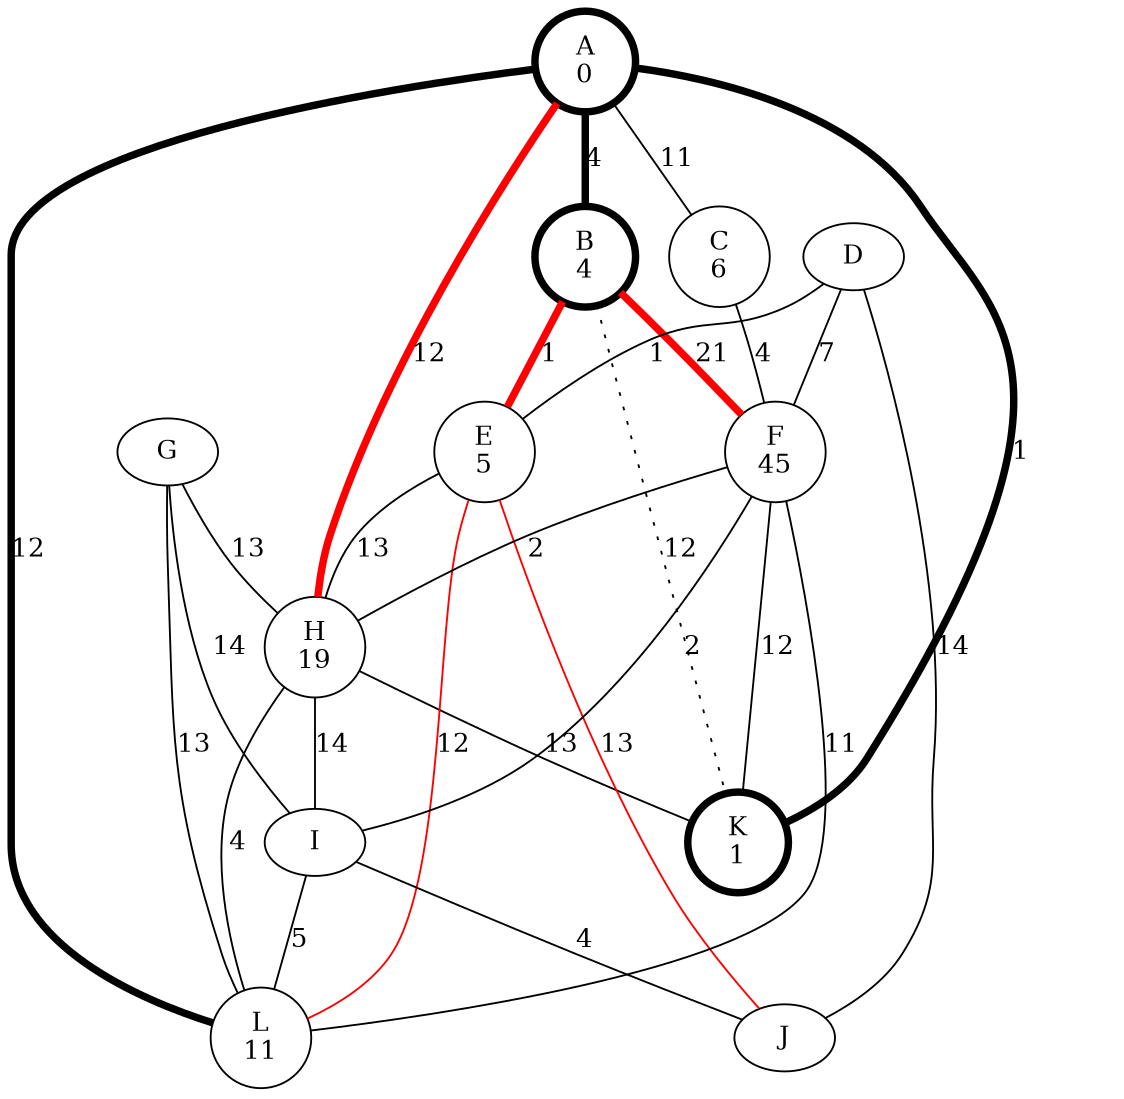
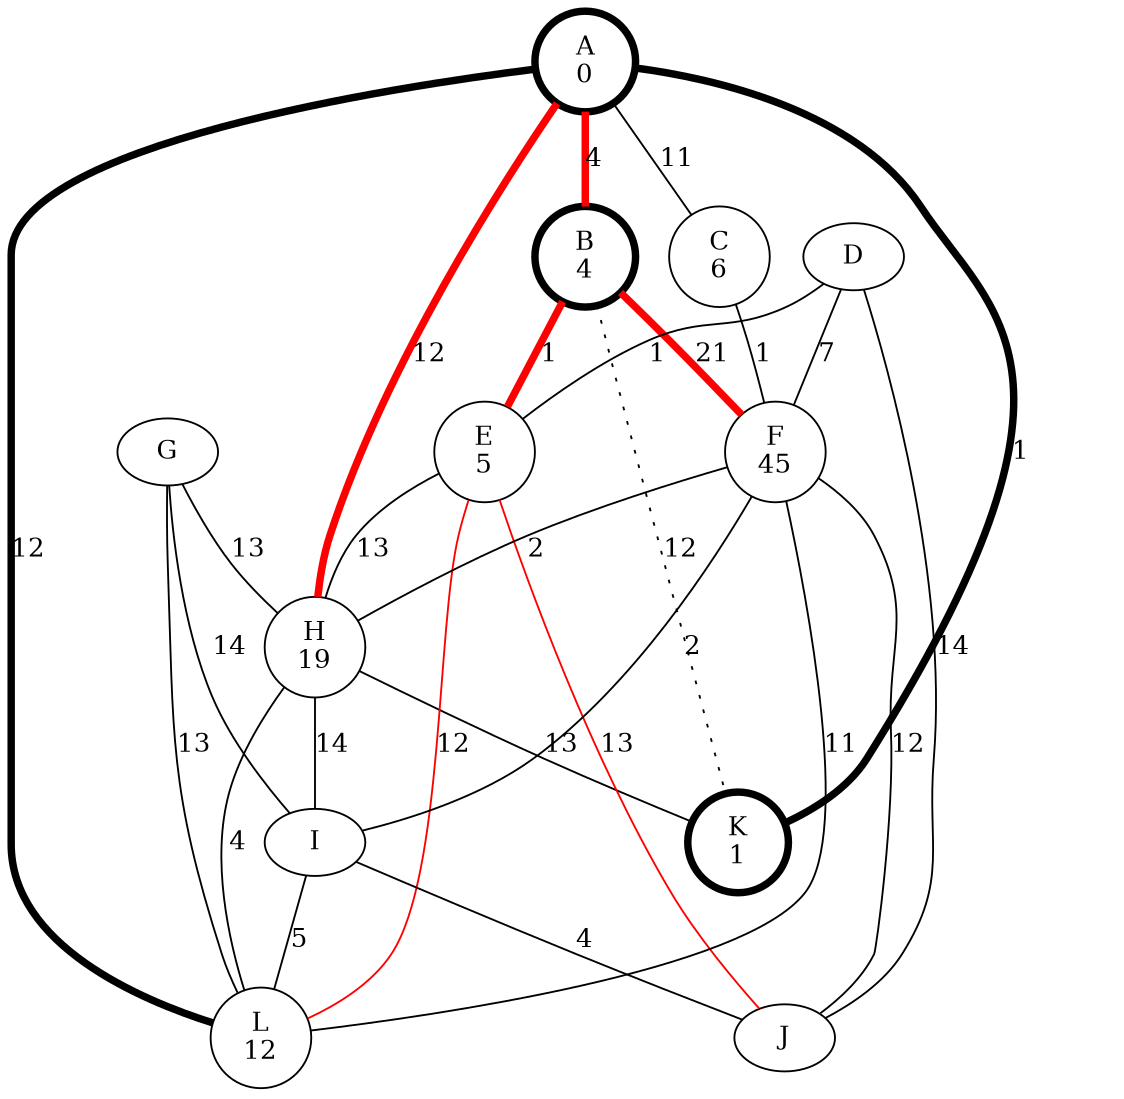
(585, 159) -> (585, 159)
(764, 354) -> (764, 354)
(757, 647) -> (891, 743)
(261, 1038) -> (261, 1038)
